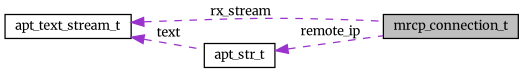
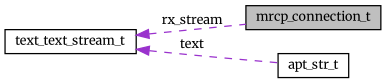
(68, 26) -> (71, 42)
(335, 42) -> none
